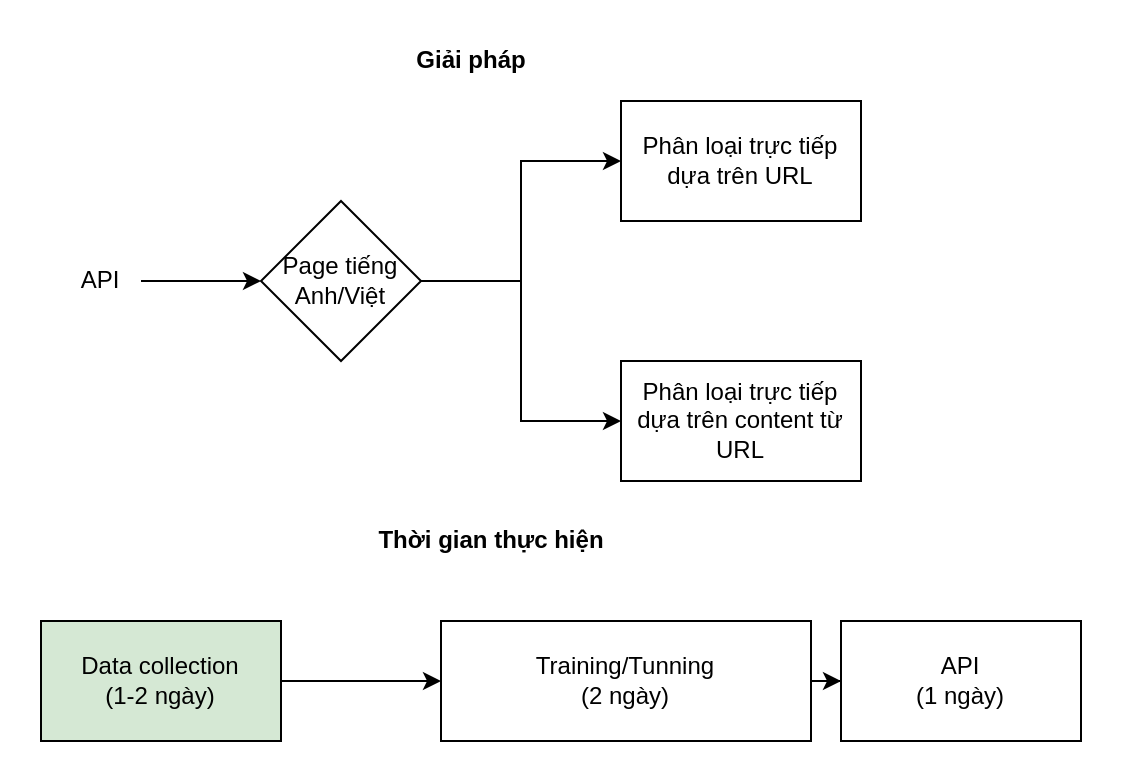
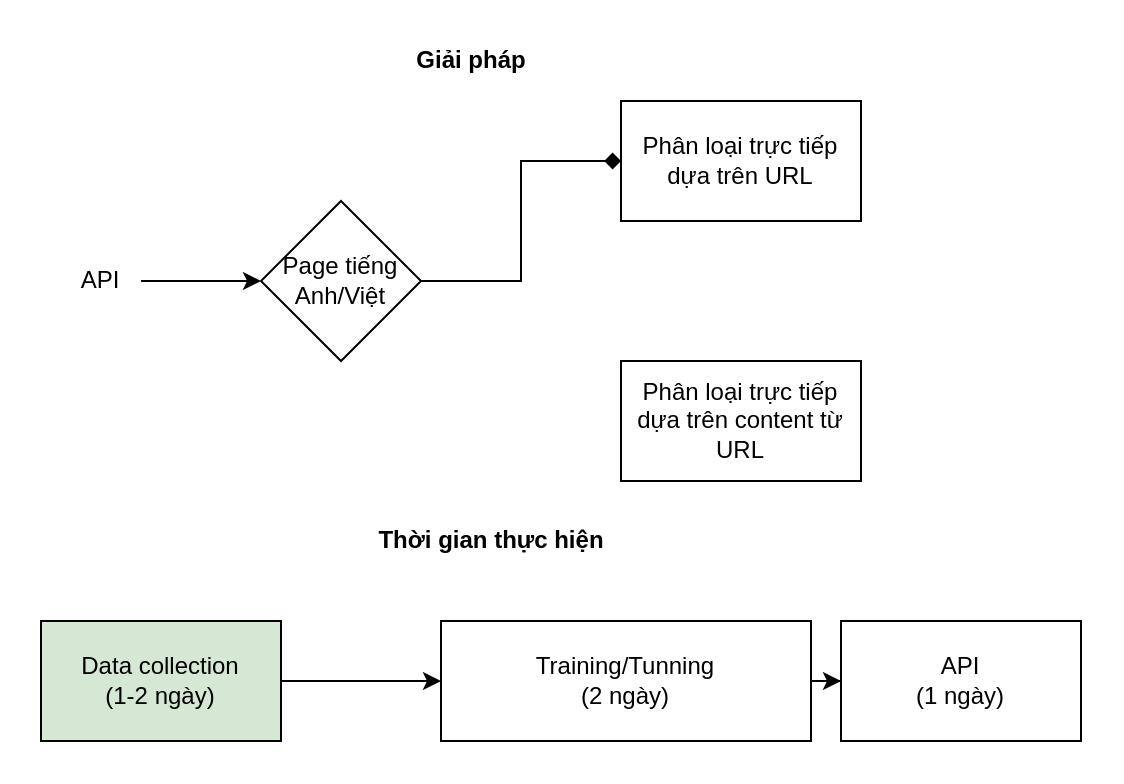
(605, 161) -> (604, 161)
(521, 396) -> none
